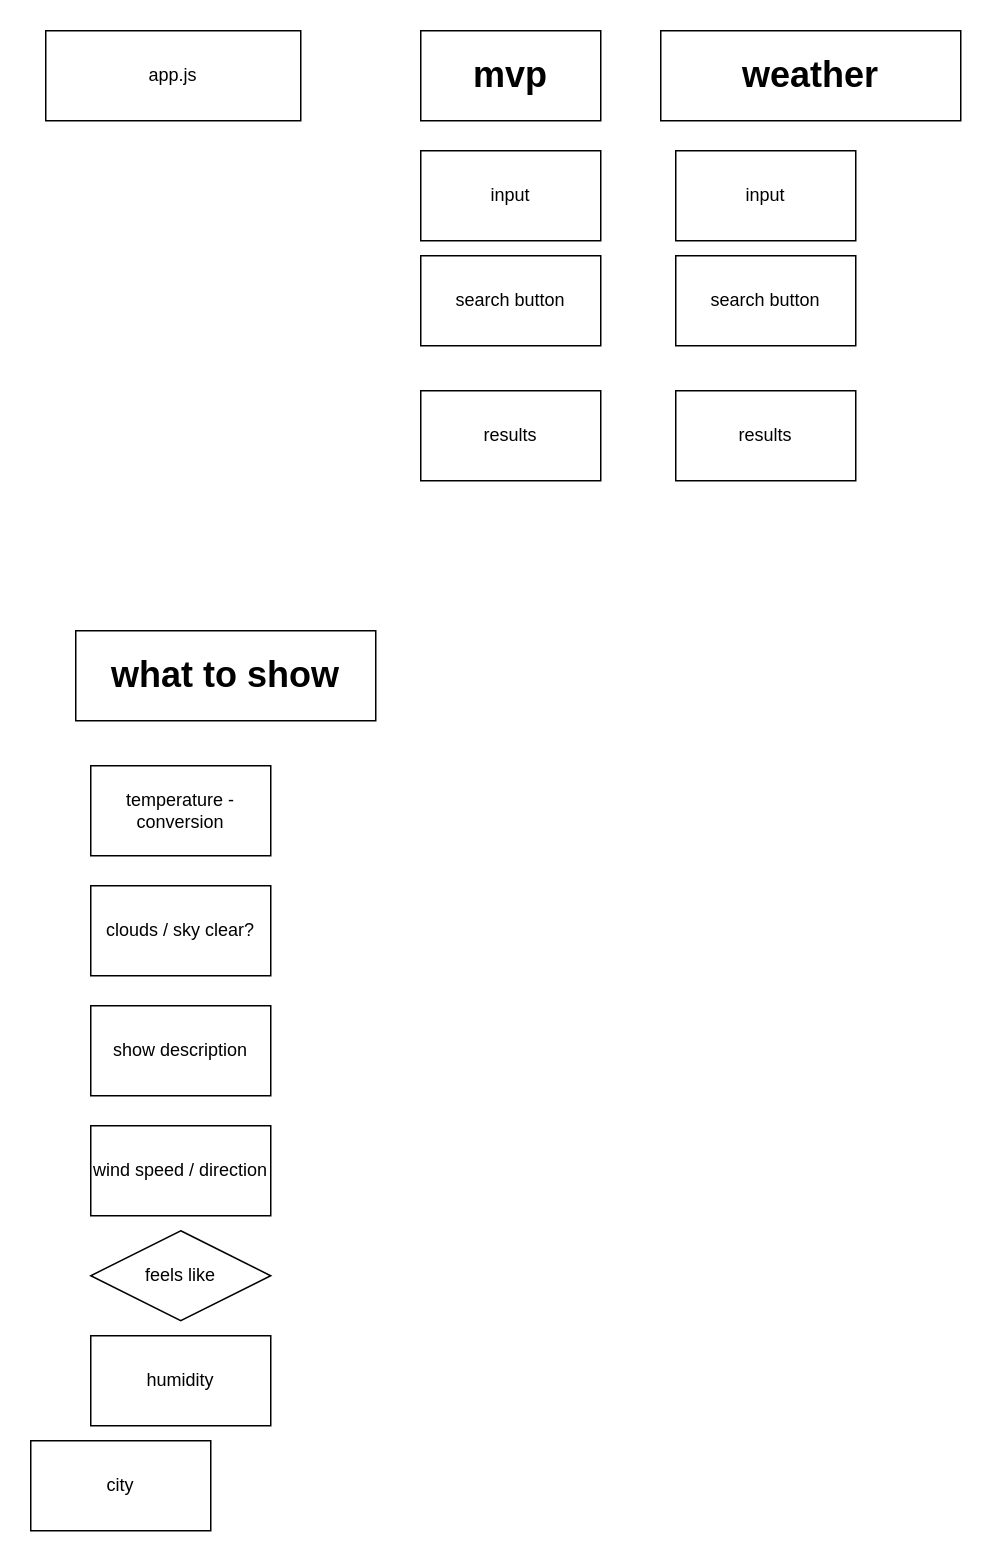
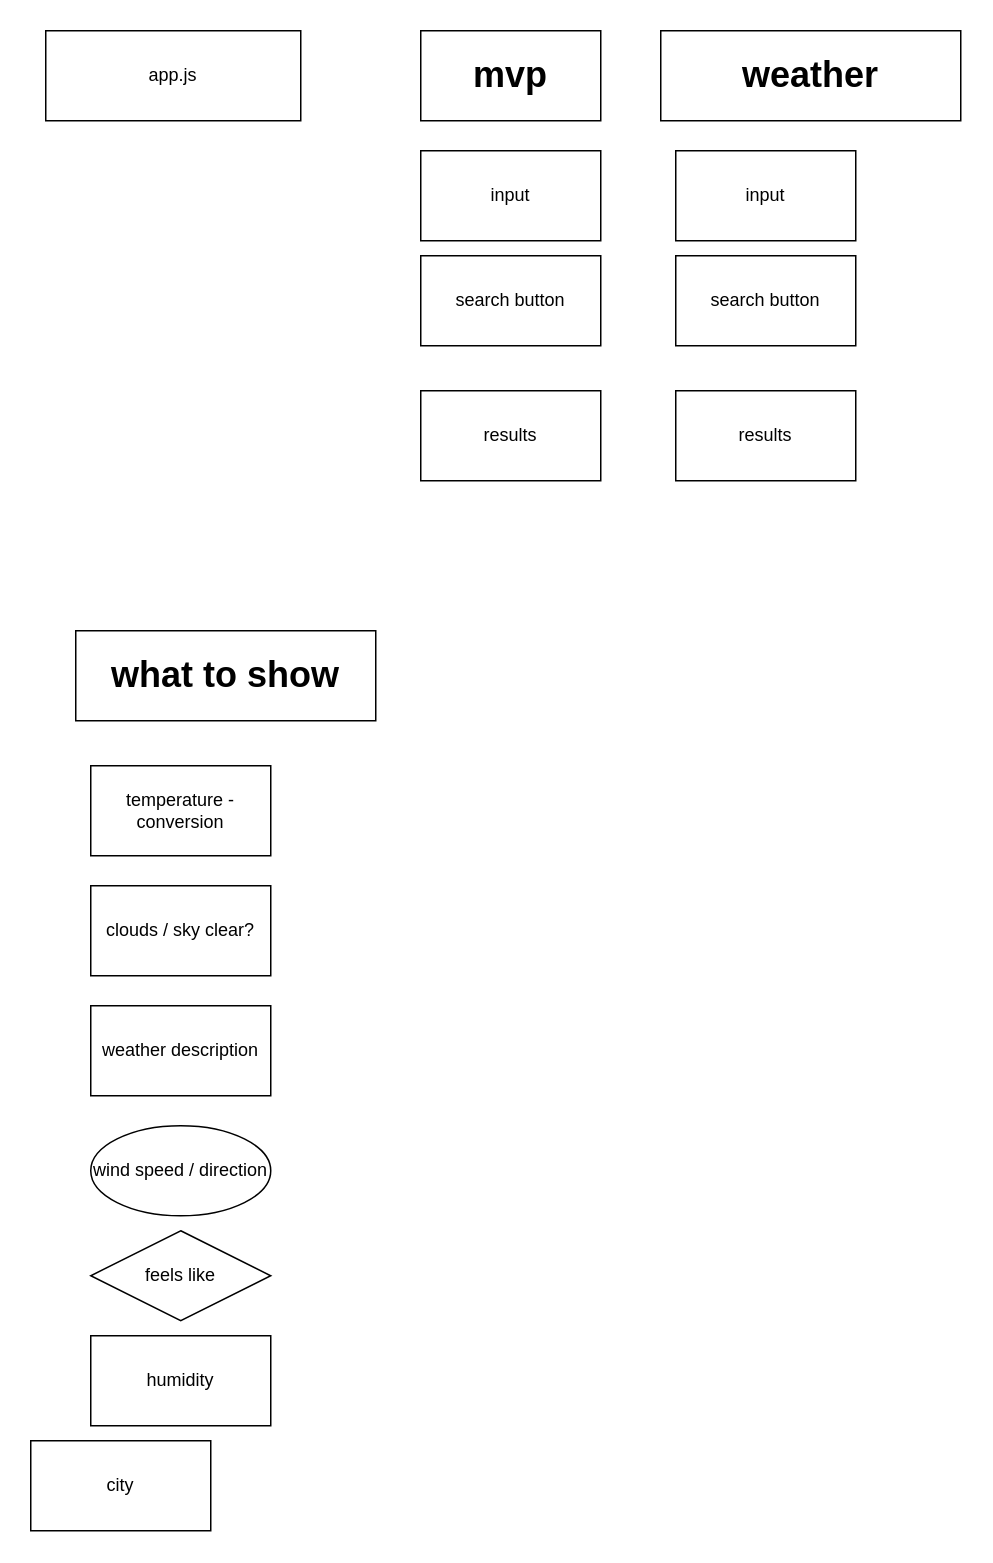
(181, 1051) -> (181, 1051)
(181, 1171) -> (181, 1171)
